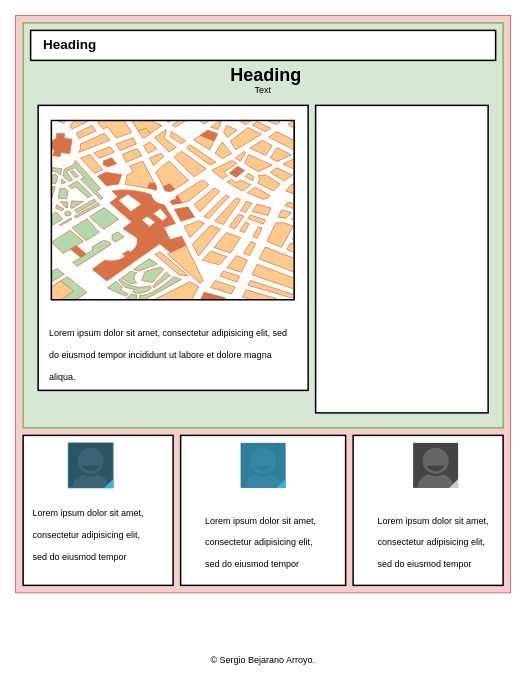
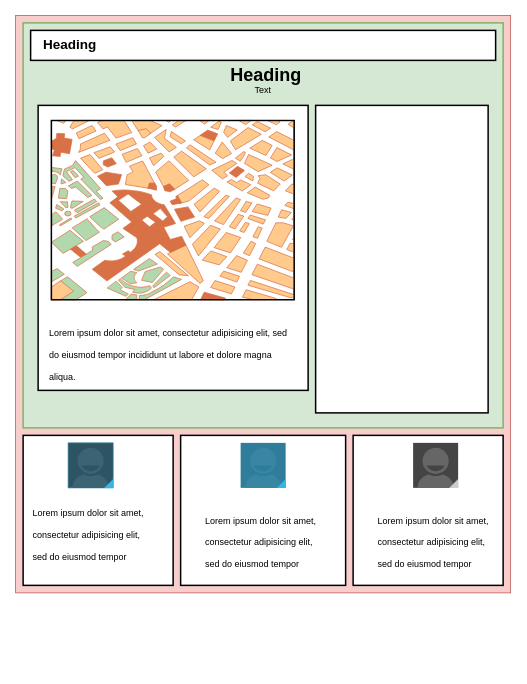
(263, 660) -> none
